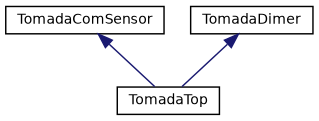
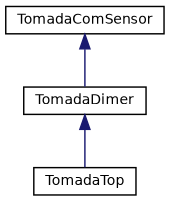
(132, 65) -> (85, 68)
